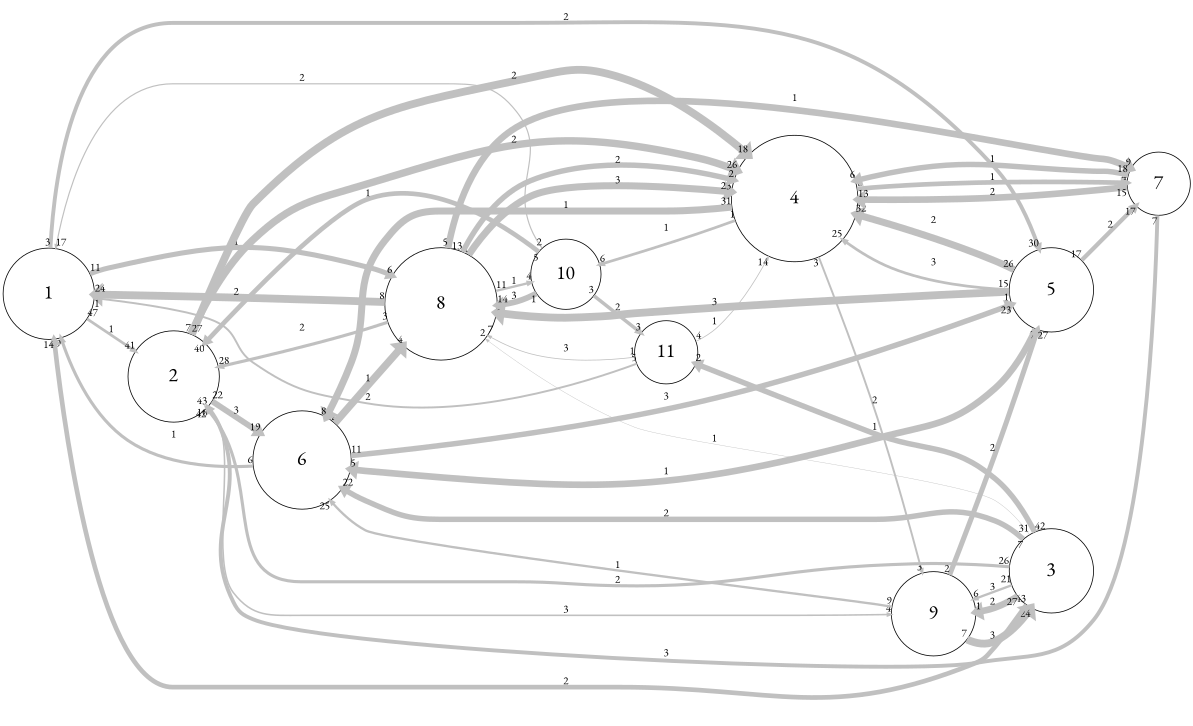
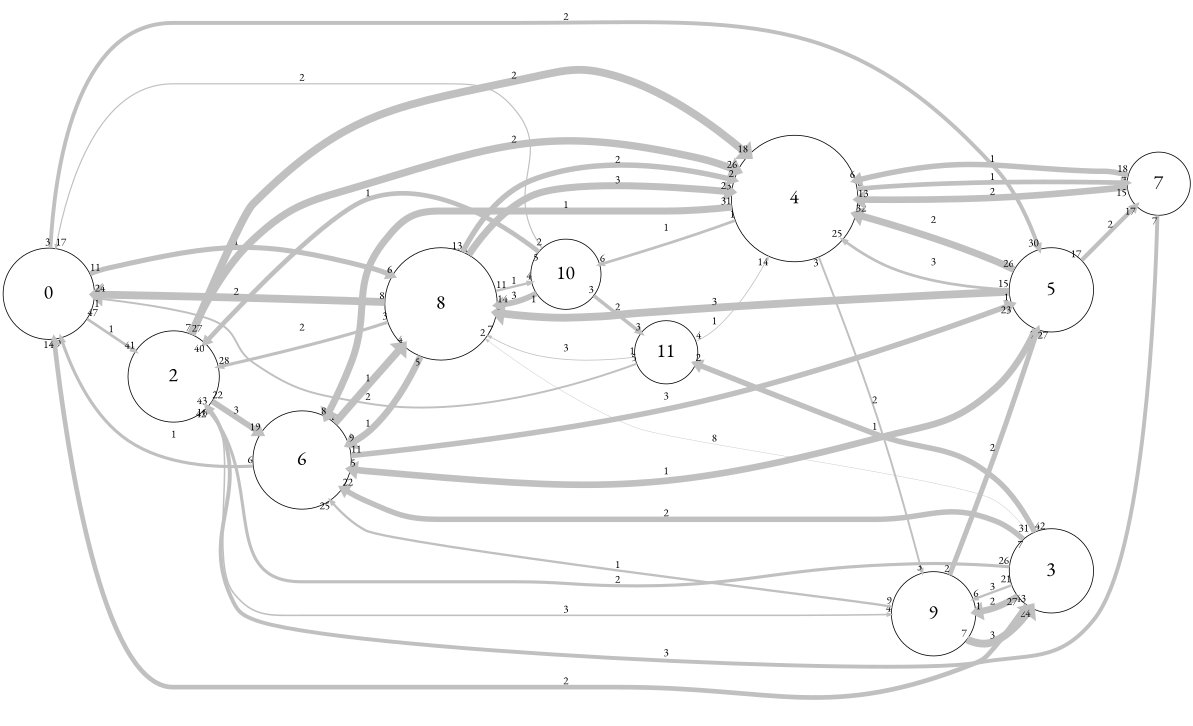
(751, 106) -> (396, 400)
(49, 294) -> (49, 294)
(715, 439) -> (715, 439)
